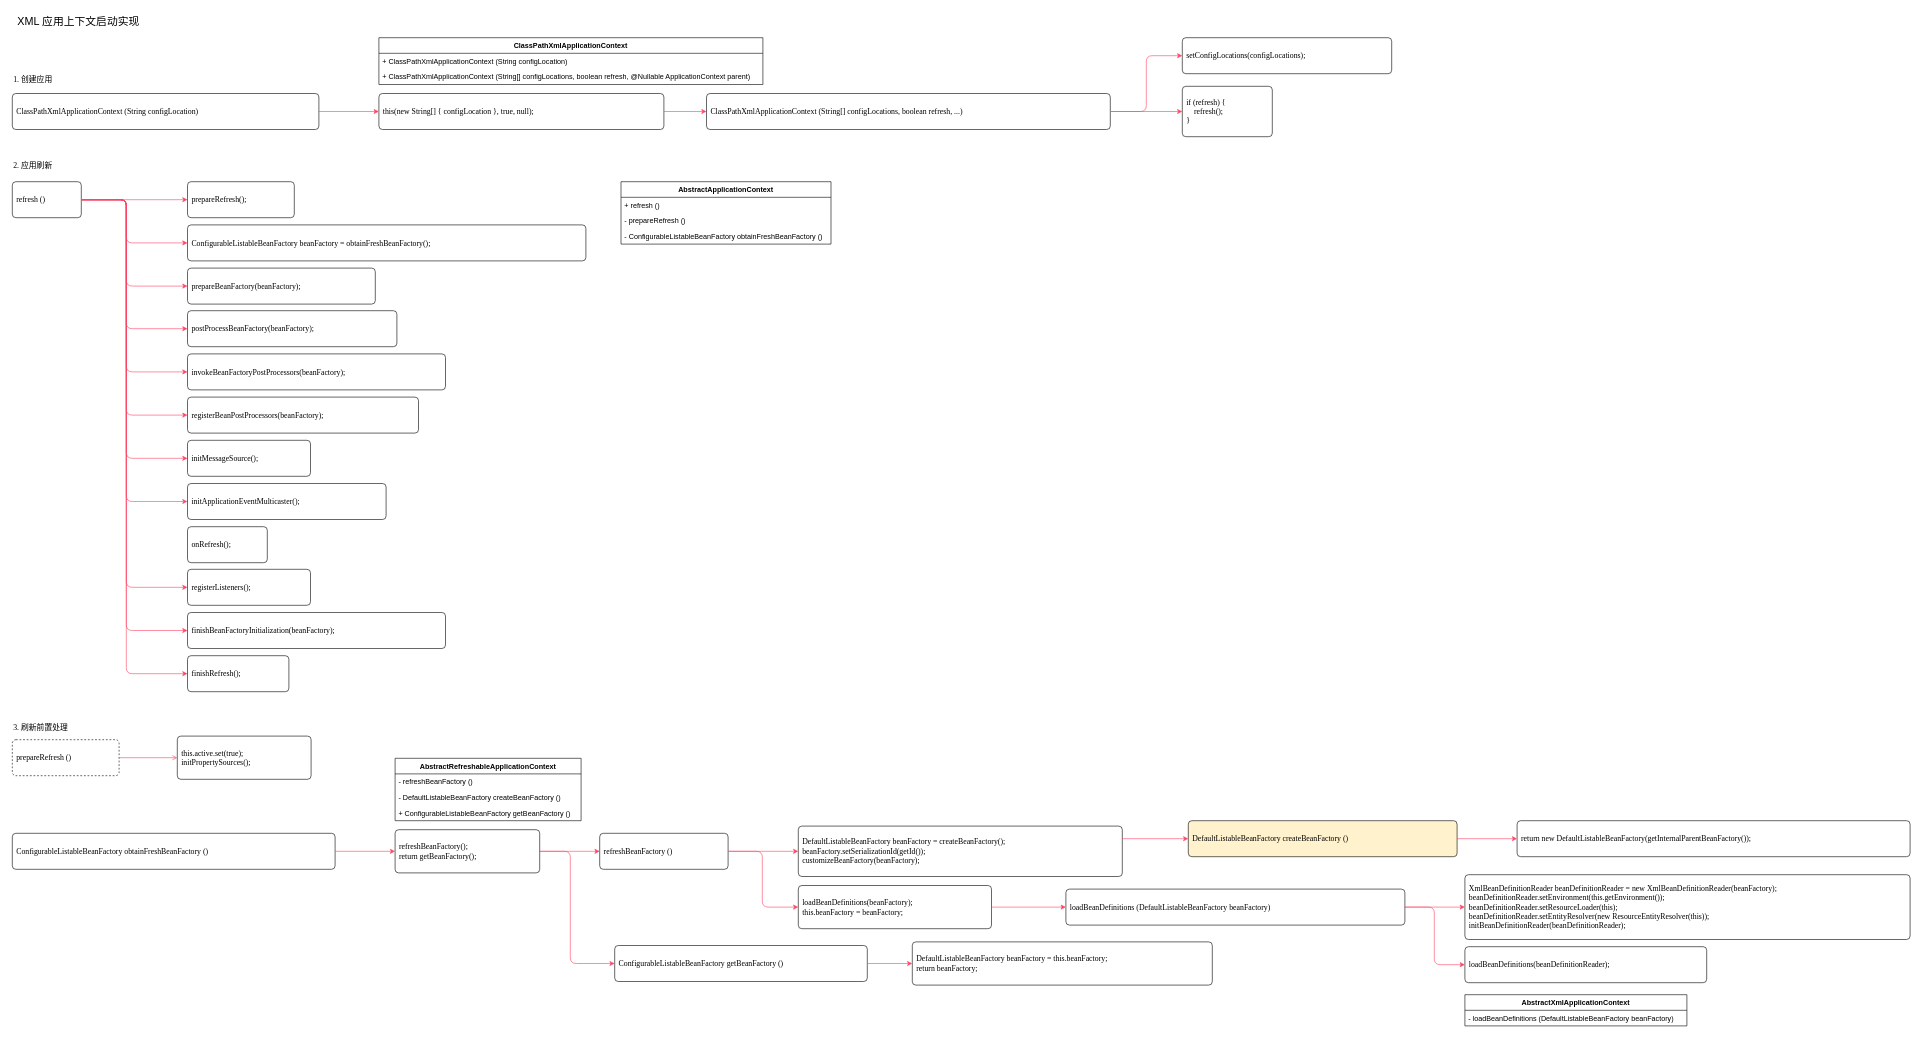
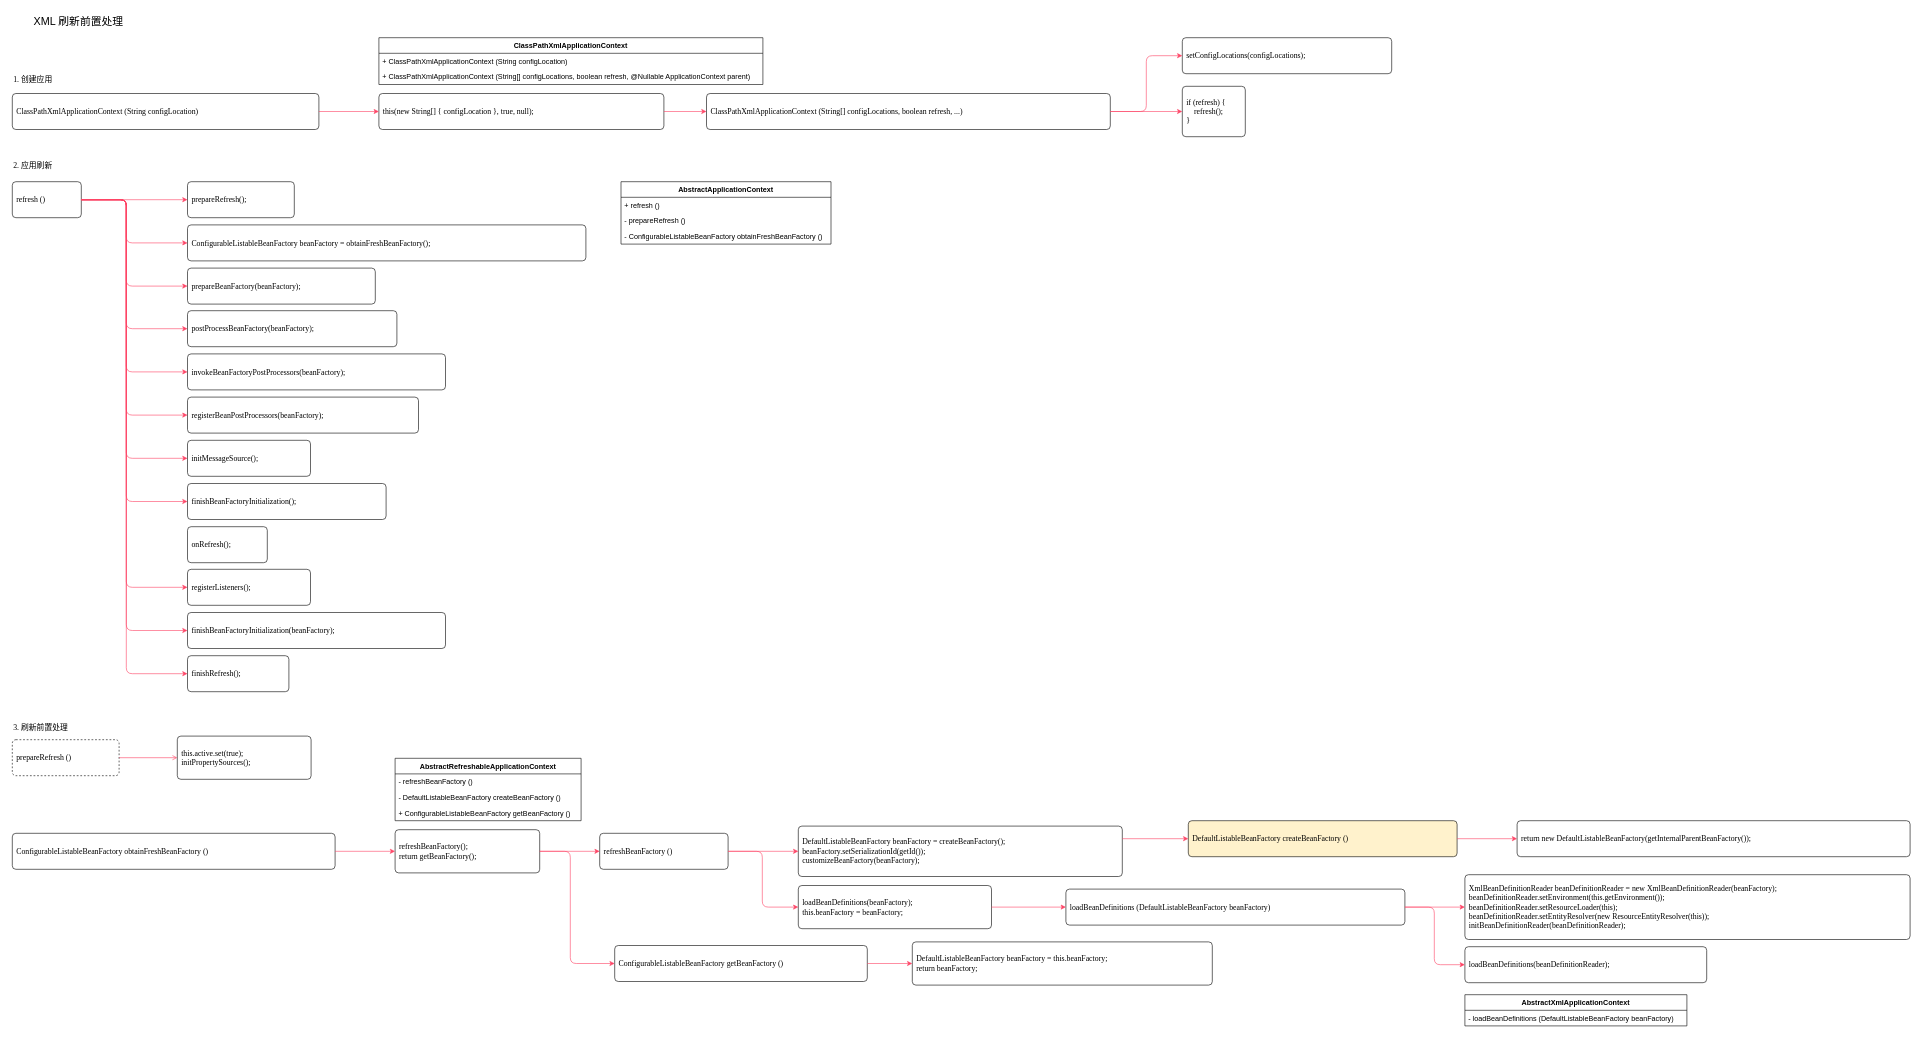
(79, 21) -> (79, 21)
(1227, 111) -> (1214, 111)
(258, 501) -> (258, 501)
